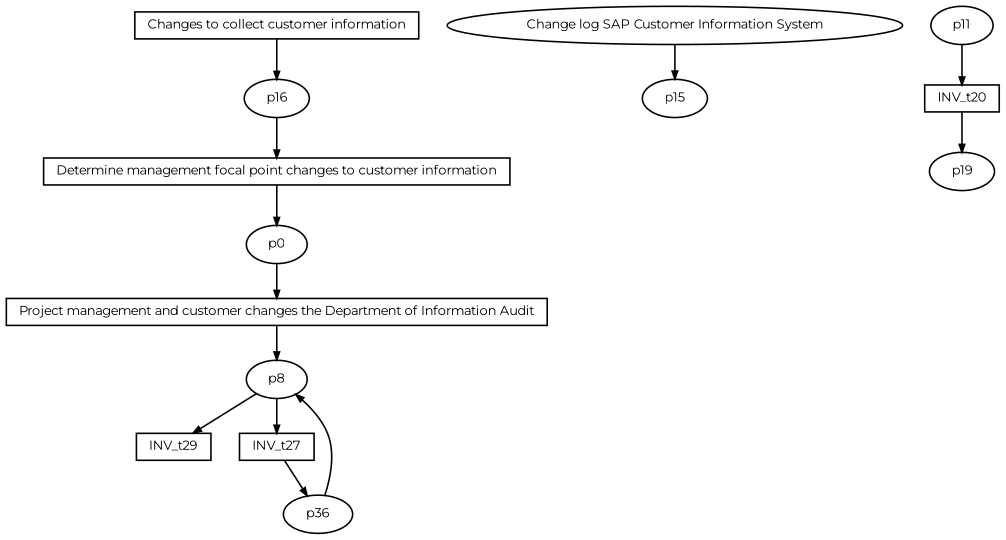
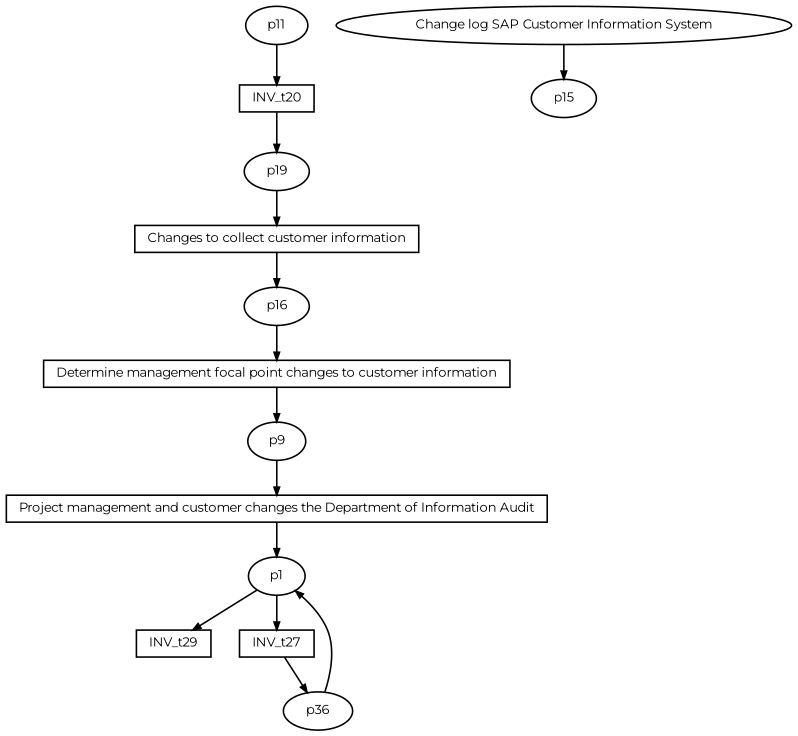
none -> (277, 204)
(277, 244) -> (277, 441)
(277, 379) -> (277, 576)
